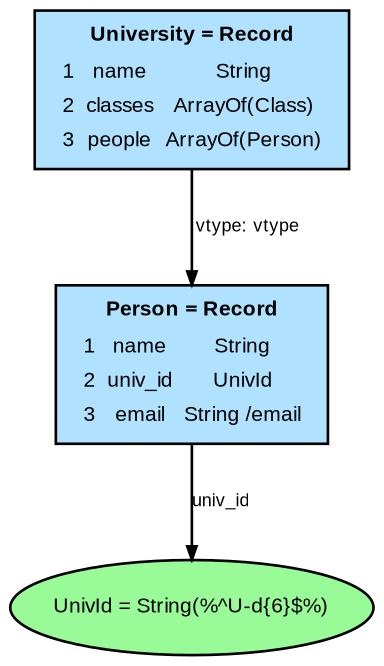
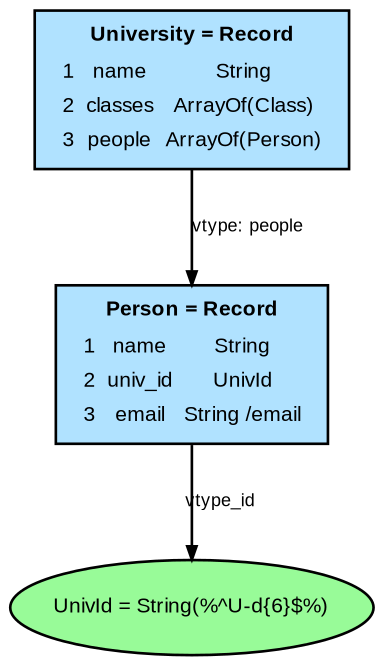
(249, 227) -> (249, 227)
(221, 502) -> (221, 502)
